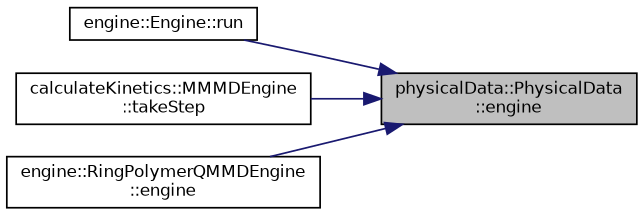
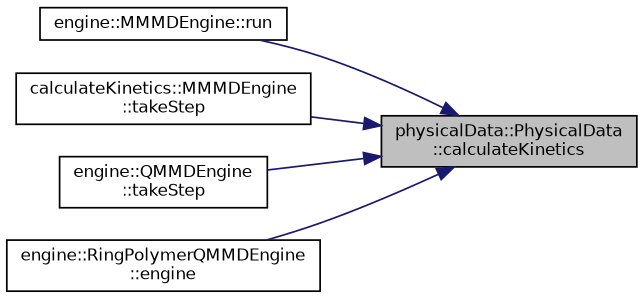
(163, 24) -> (163, 24)
(509, 99) -> (509, 141)
none -> (163, 182)
